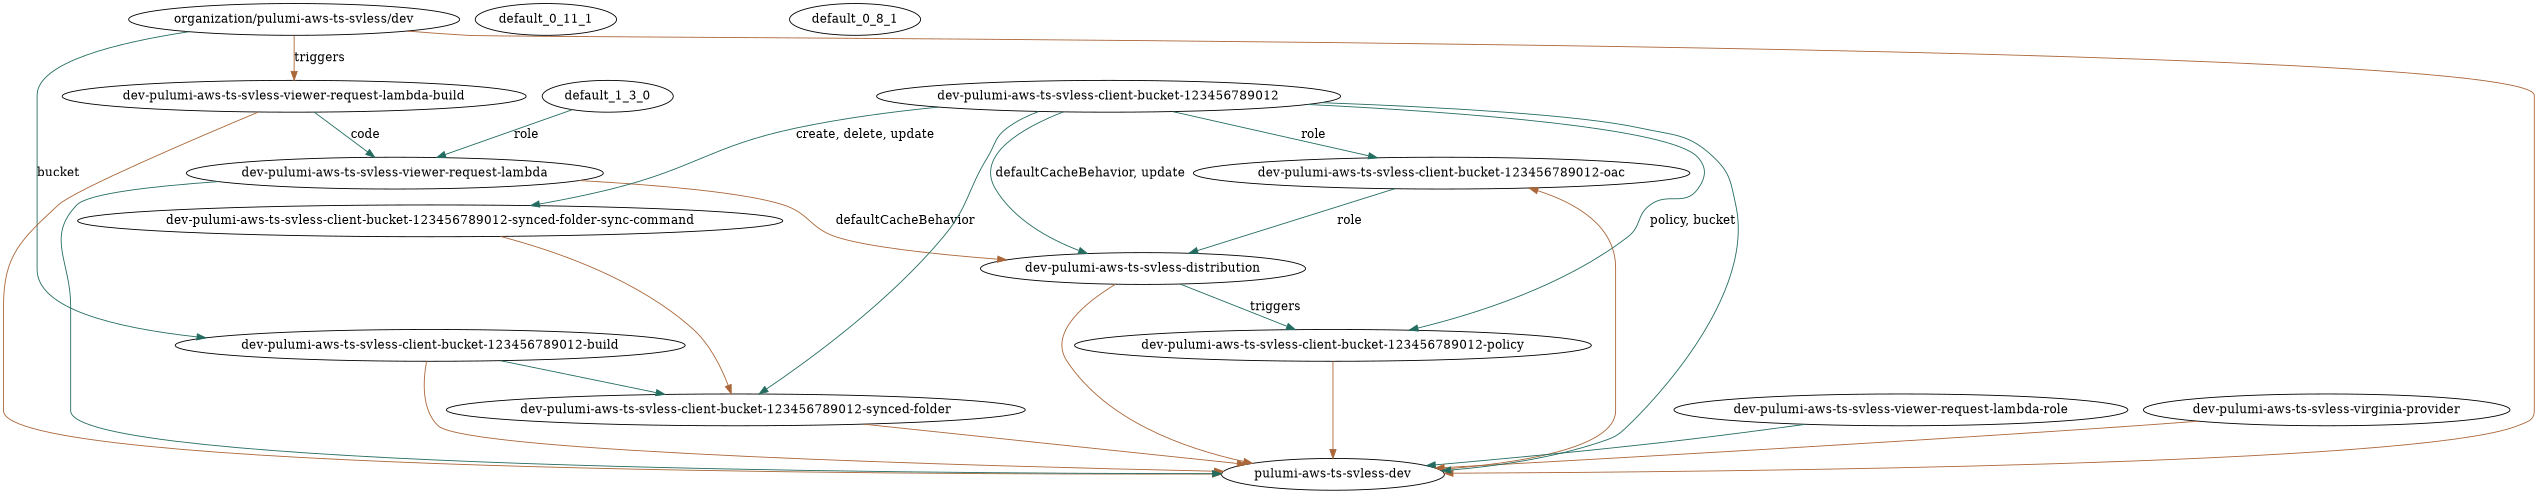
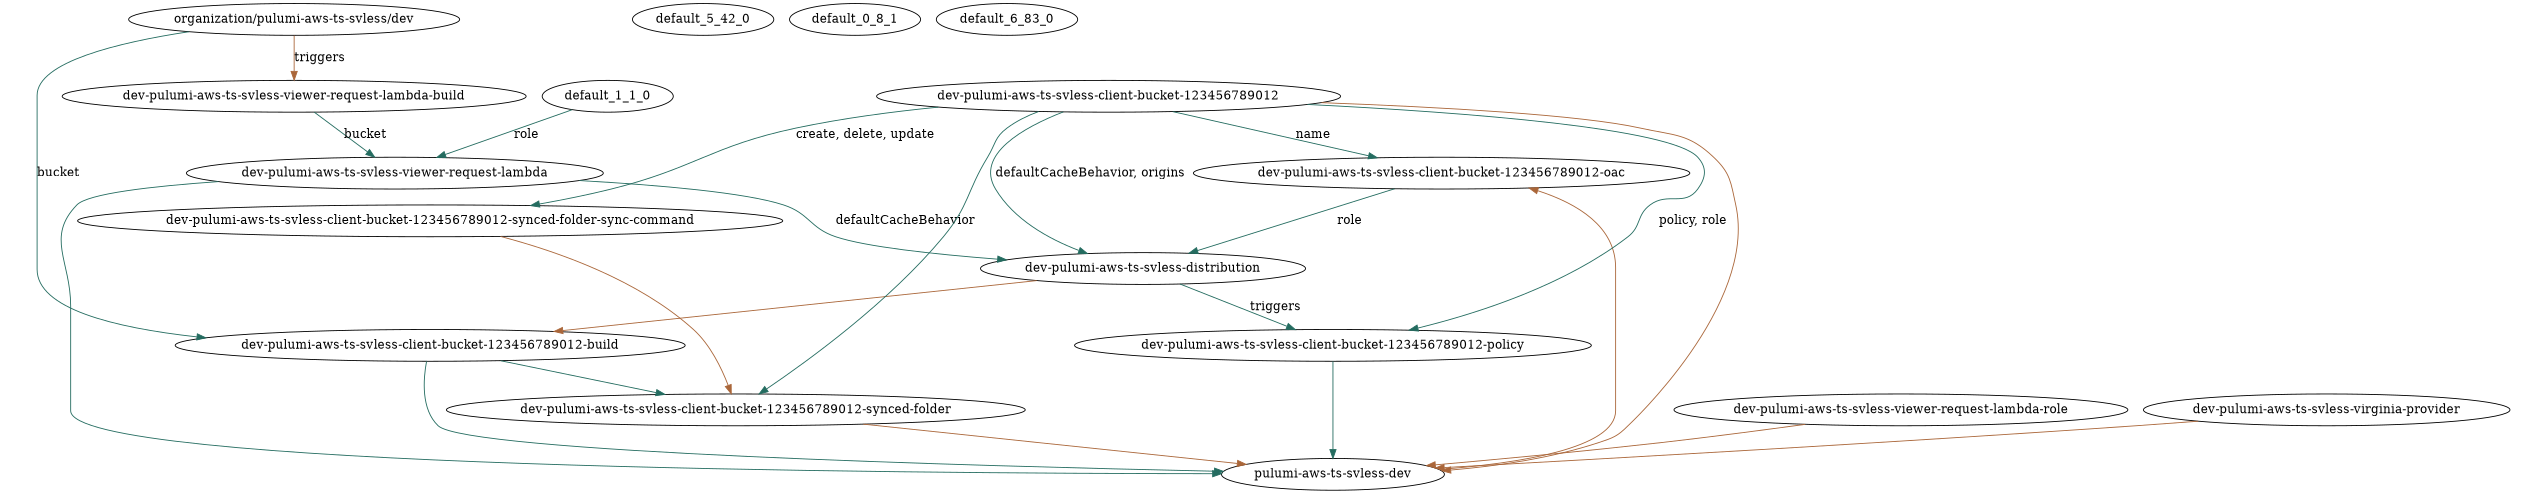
(546, 19) -> none
none -> (703, 19)
none -> (1007, 19)
(2175, 61) -> none
(608, 96) -> (608, 96)
(366, 135) -> (366, 135)
(1314, 135) -> (1314, 135)
(1090, 173) -> (1090, 173)
(1734, 198) -> (1734, 198)
(792, 209) -> (792, 209)
(1693, 221) -> (1693, 221)
(1103, 400) -> (800, 306)
(1333, 405) -> (1333, 405)
(1621, 447) -> (1621, 447)
(299, 457) -> none
(791, 458) -> (791, 458)
